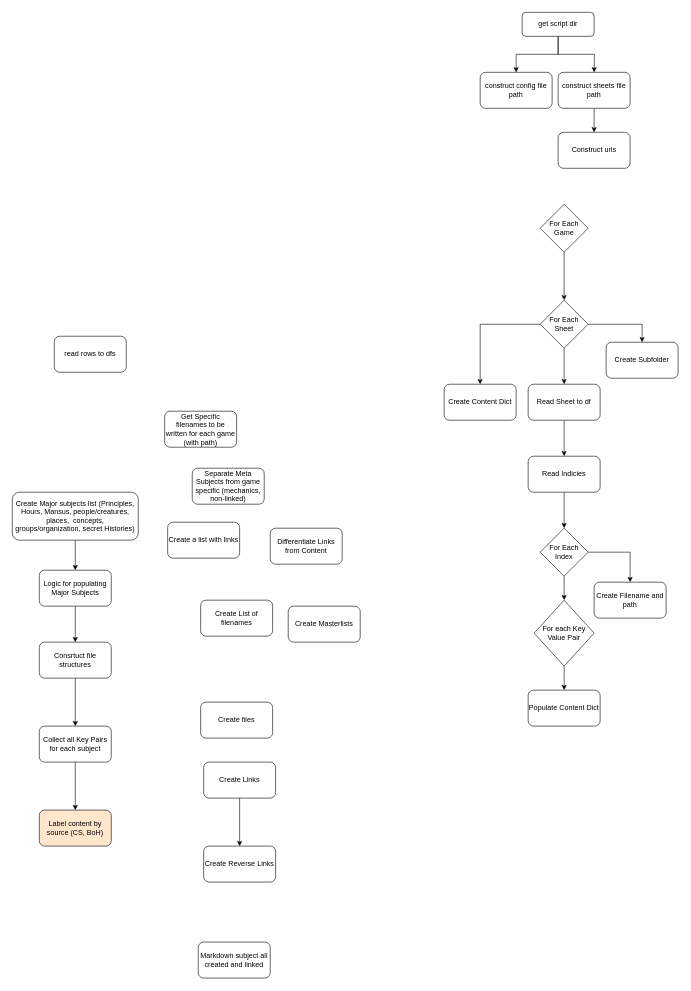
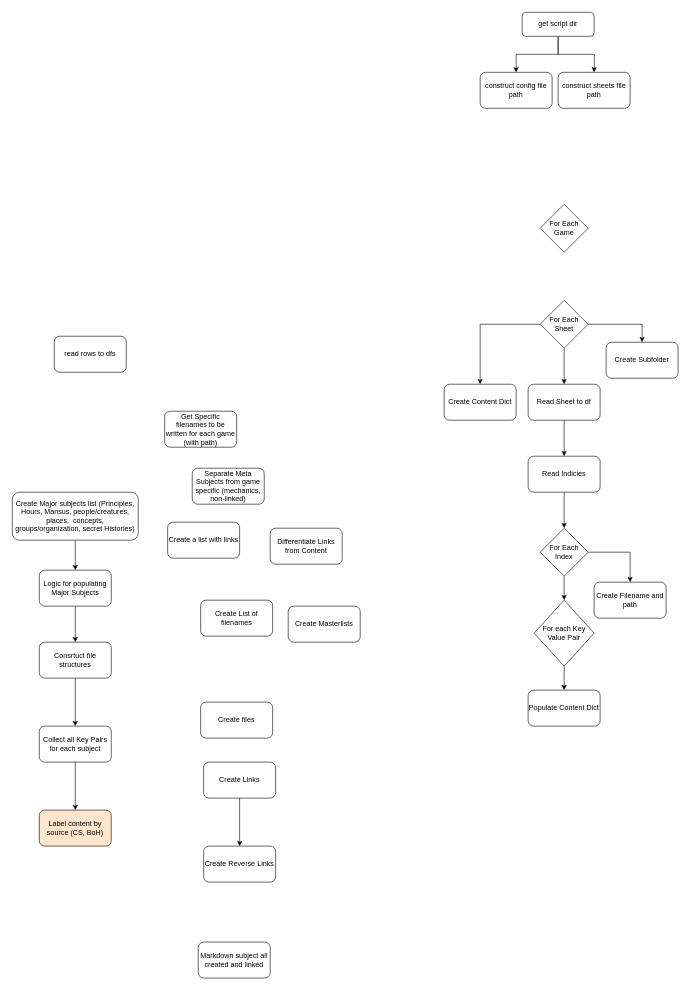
(594, 126) -> none
(594, 150) -> none
(564, 294) -> none
